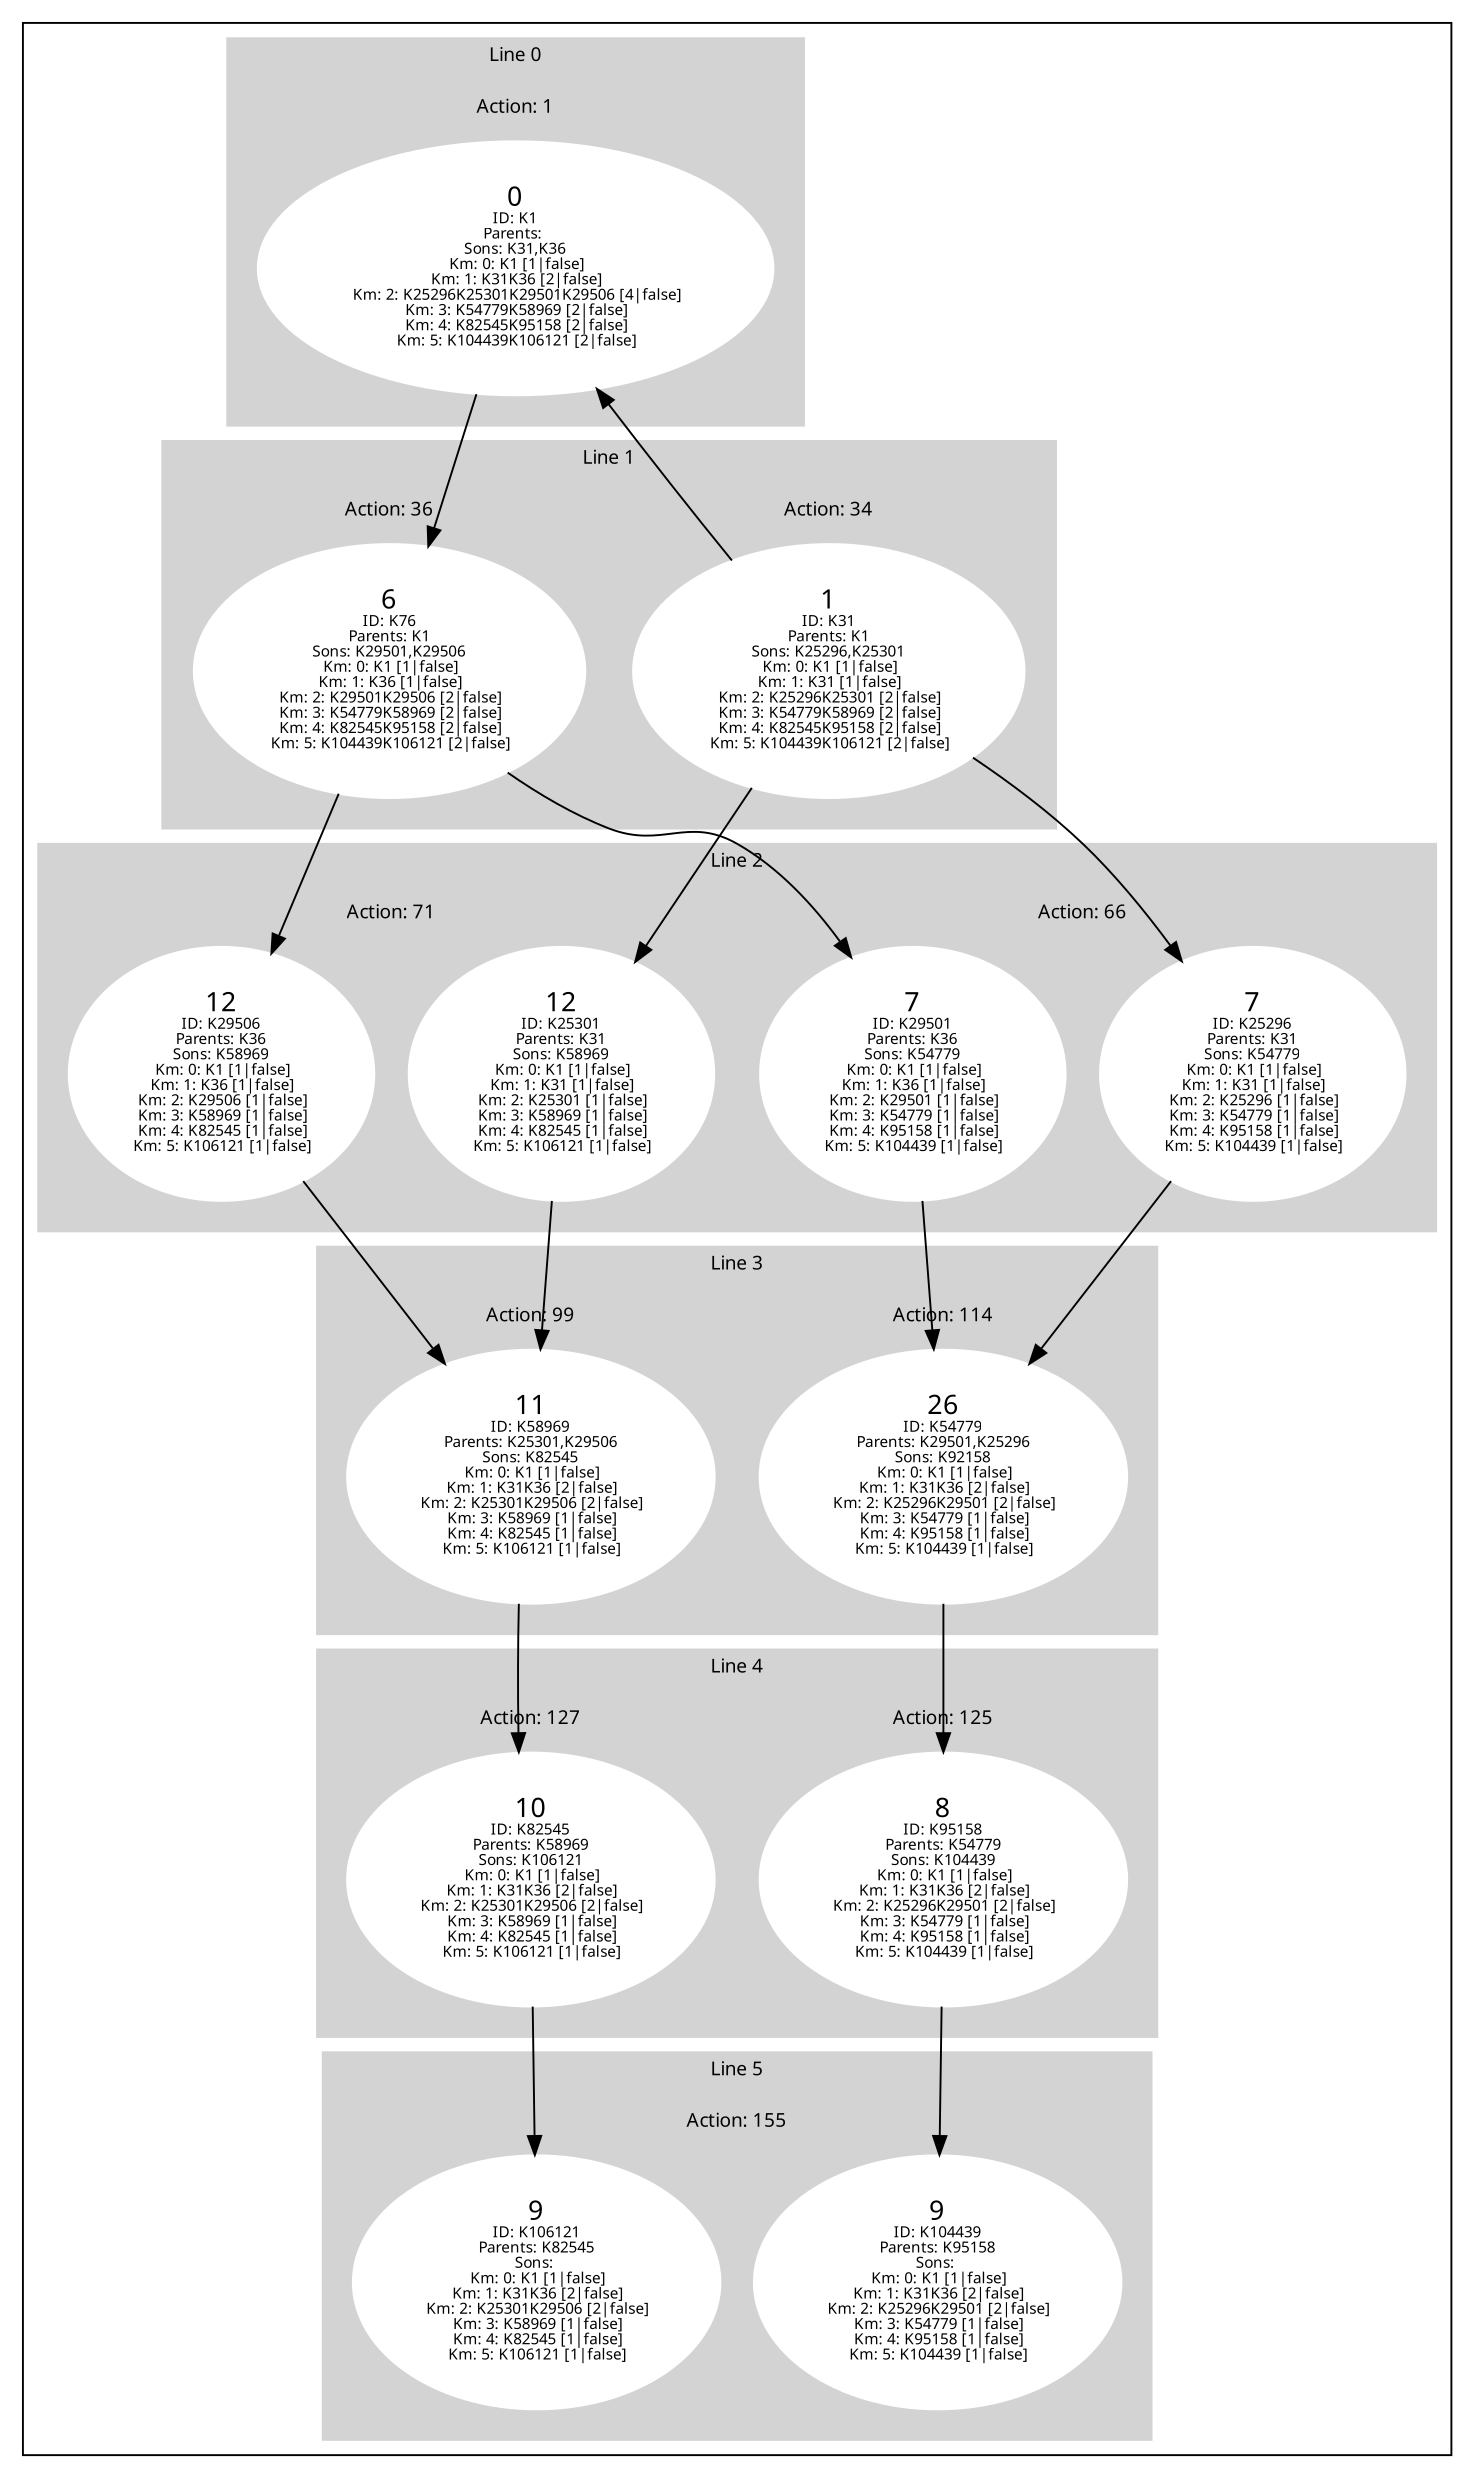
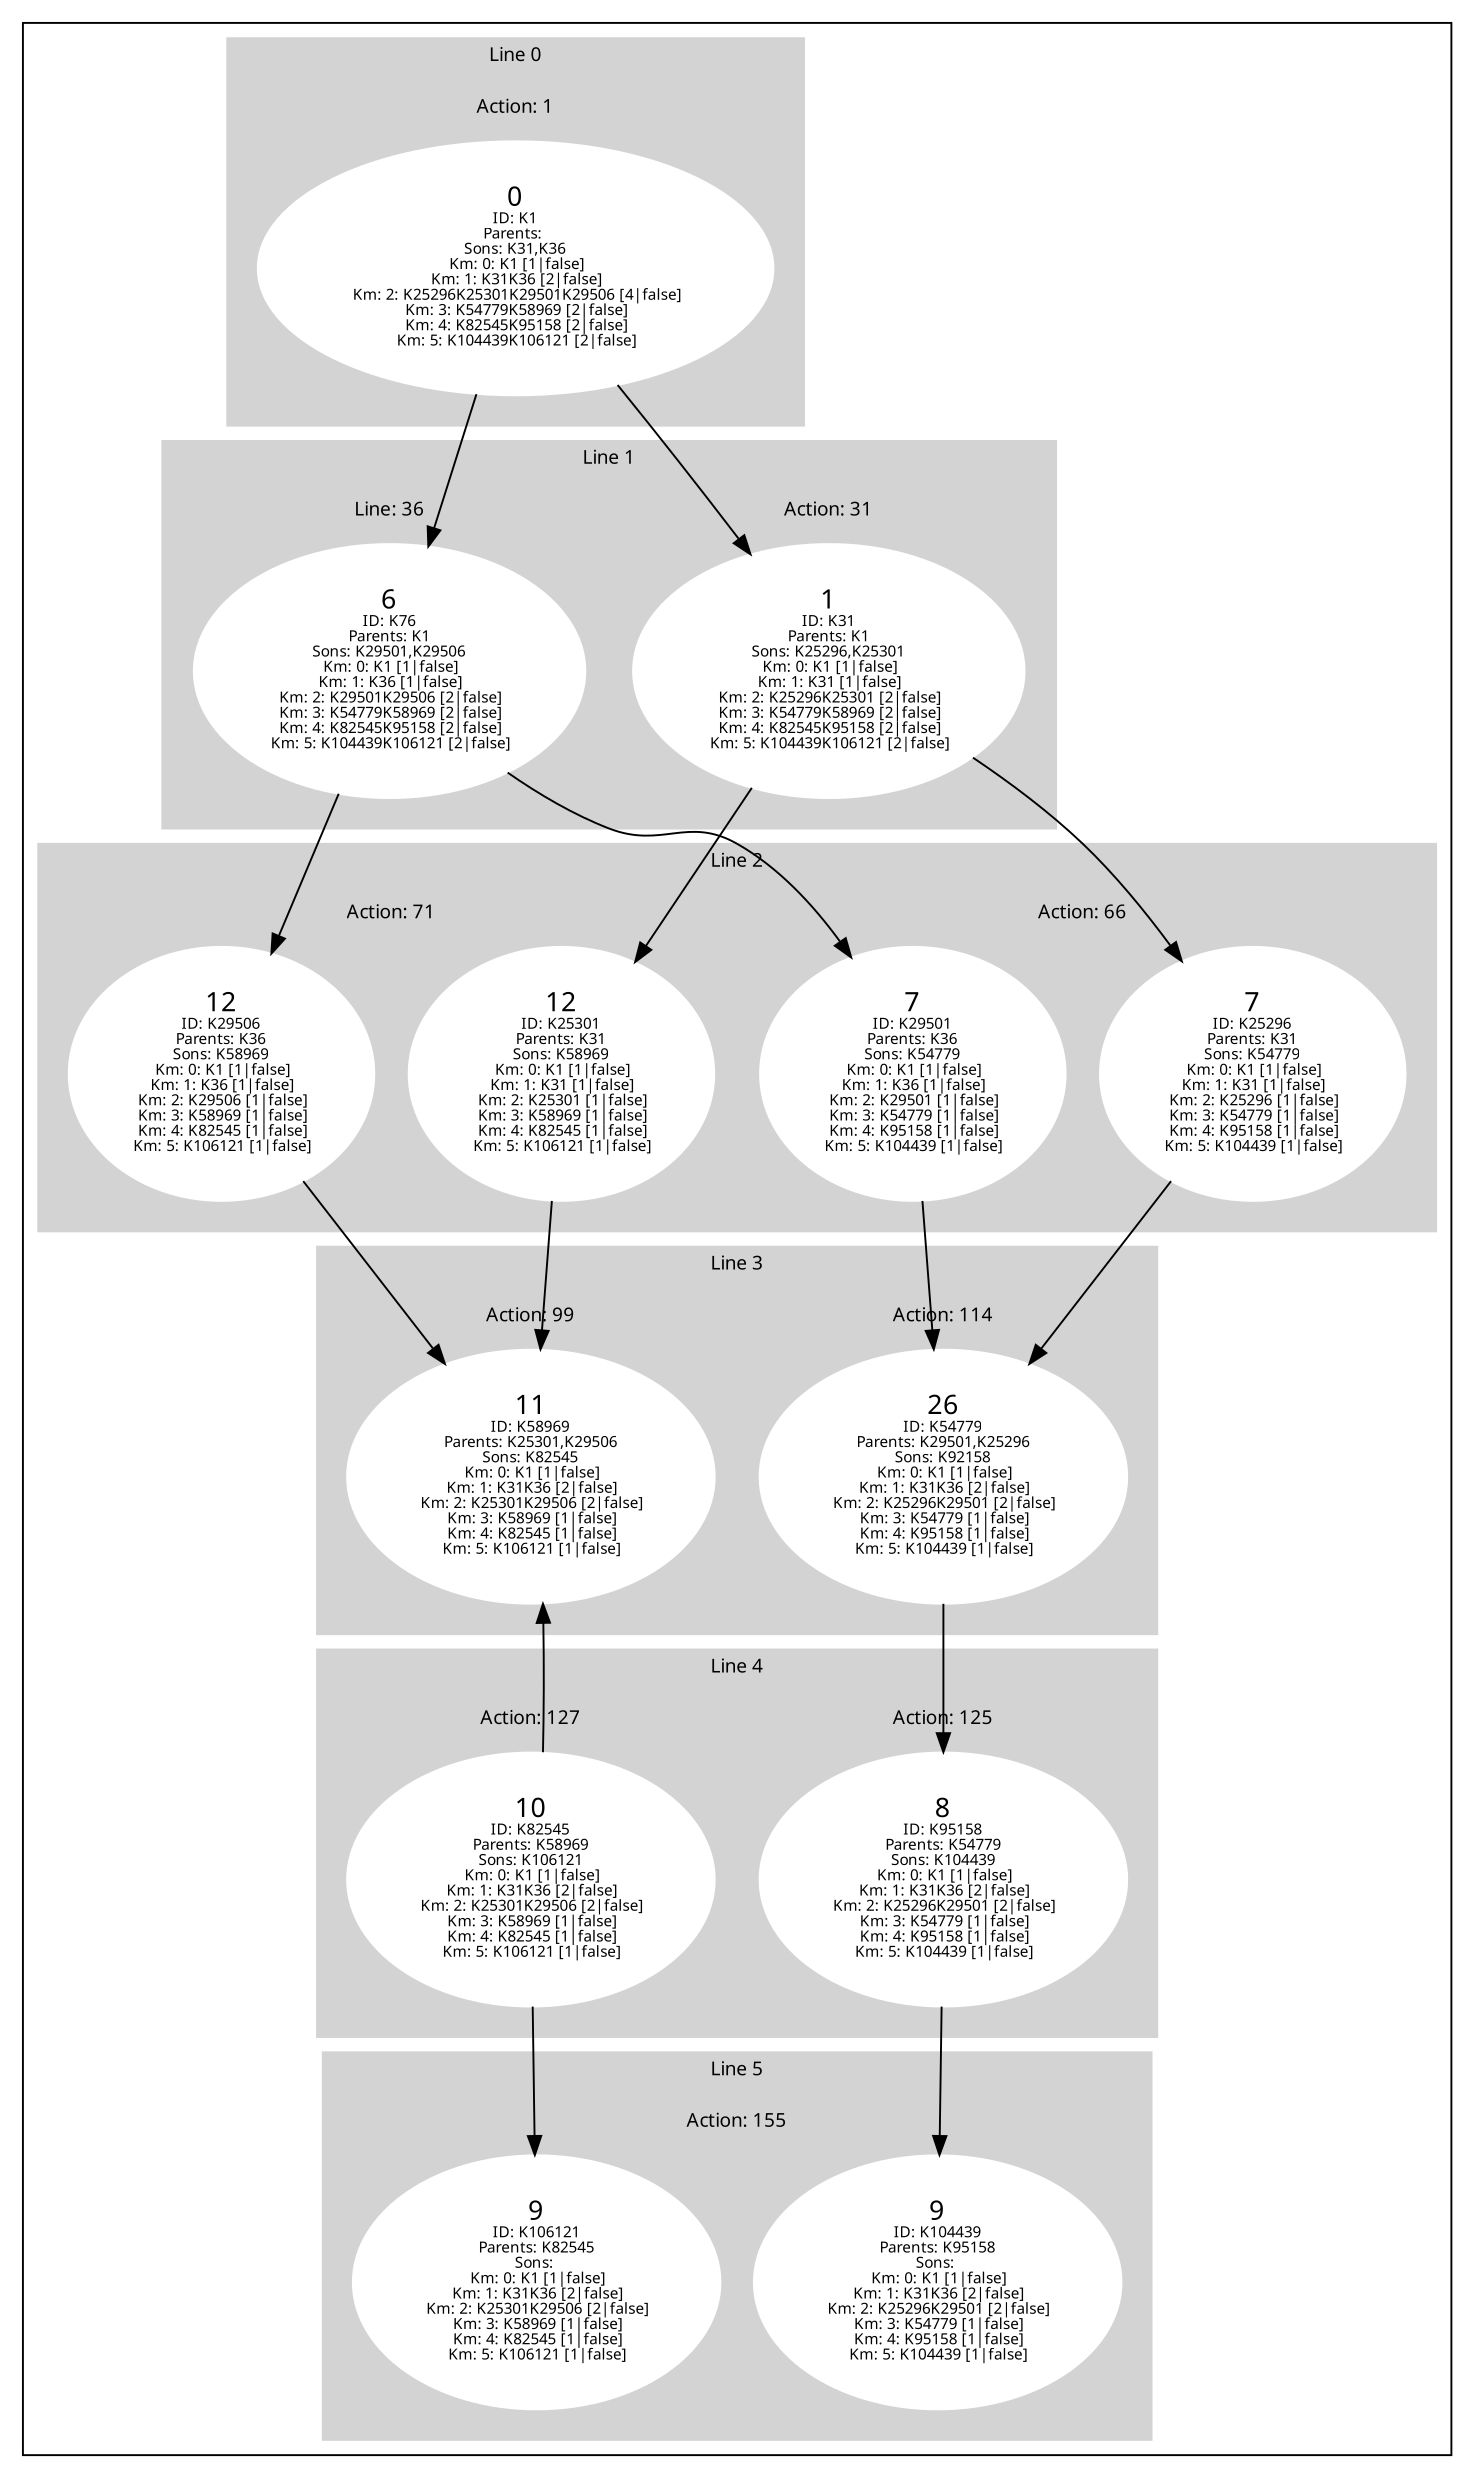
(667, 479) -> (679, 461)
(390, 511) -> (390, 511)
(829, 511) -> (829, 511)
(518, 1668) -> (544, 1688)
